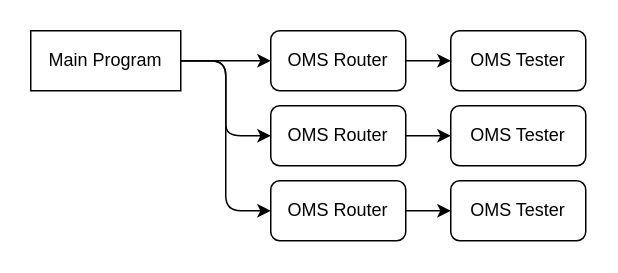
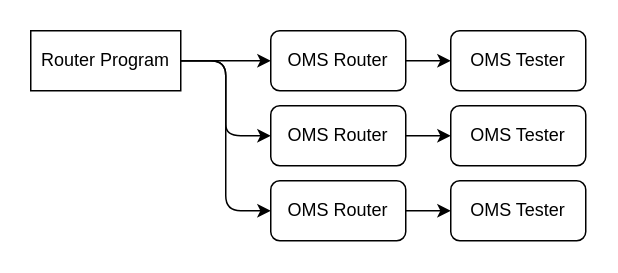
(106, 61) -> (106, 61)
